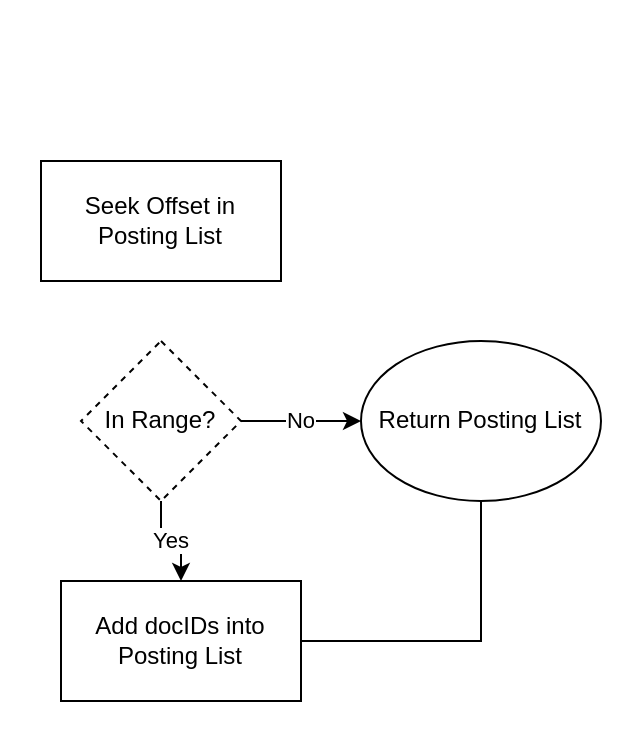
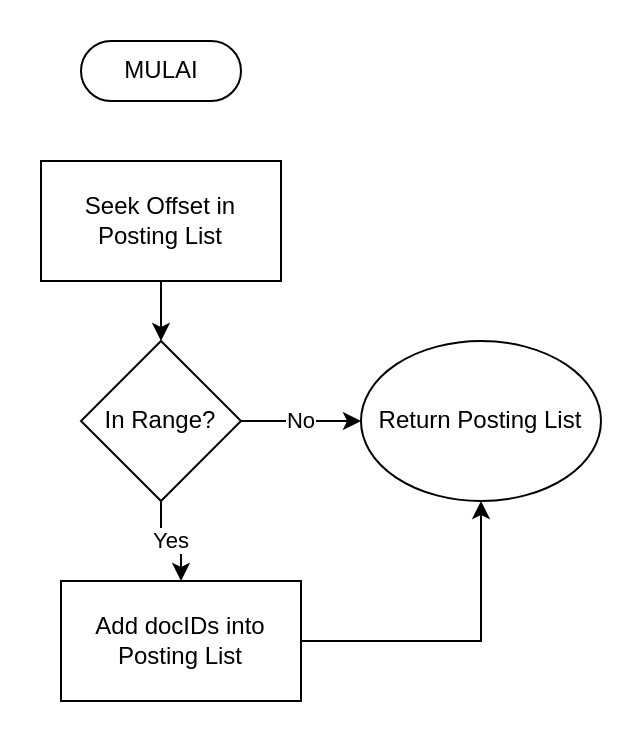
none -> (161, 71)
none -> (161, 318)
(161, 421) -> (161, 421)
(481, 510) -> (481, 516)
